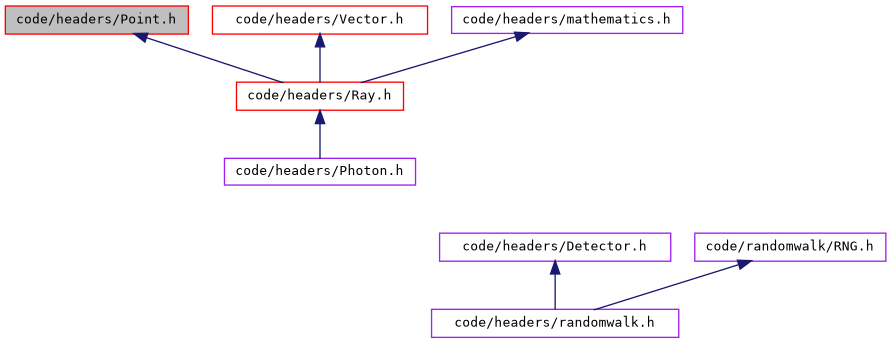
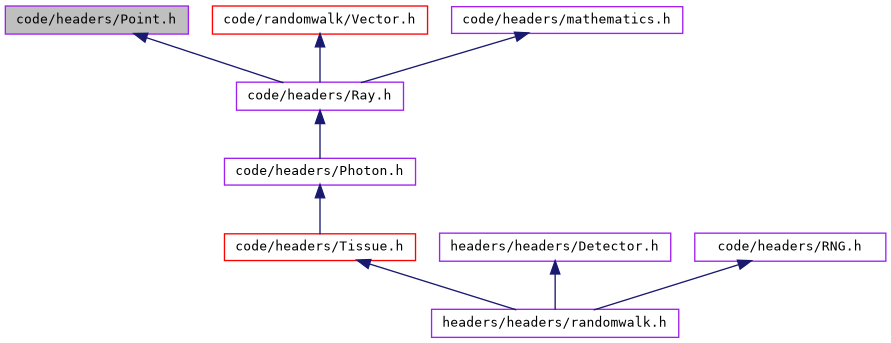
(97, 20) -> (97, 20)
(320, 20) -> (320, 20)
(320, 96) -> (320, 96)
none -> (320, 247)
(555, 247) -> (555, 247)
(790, 247) -> (790, 247)
(555, 323) -> (555, 323)
